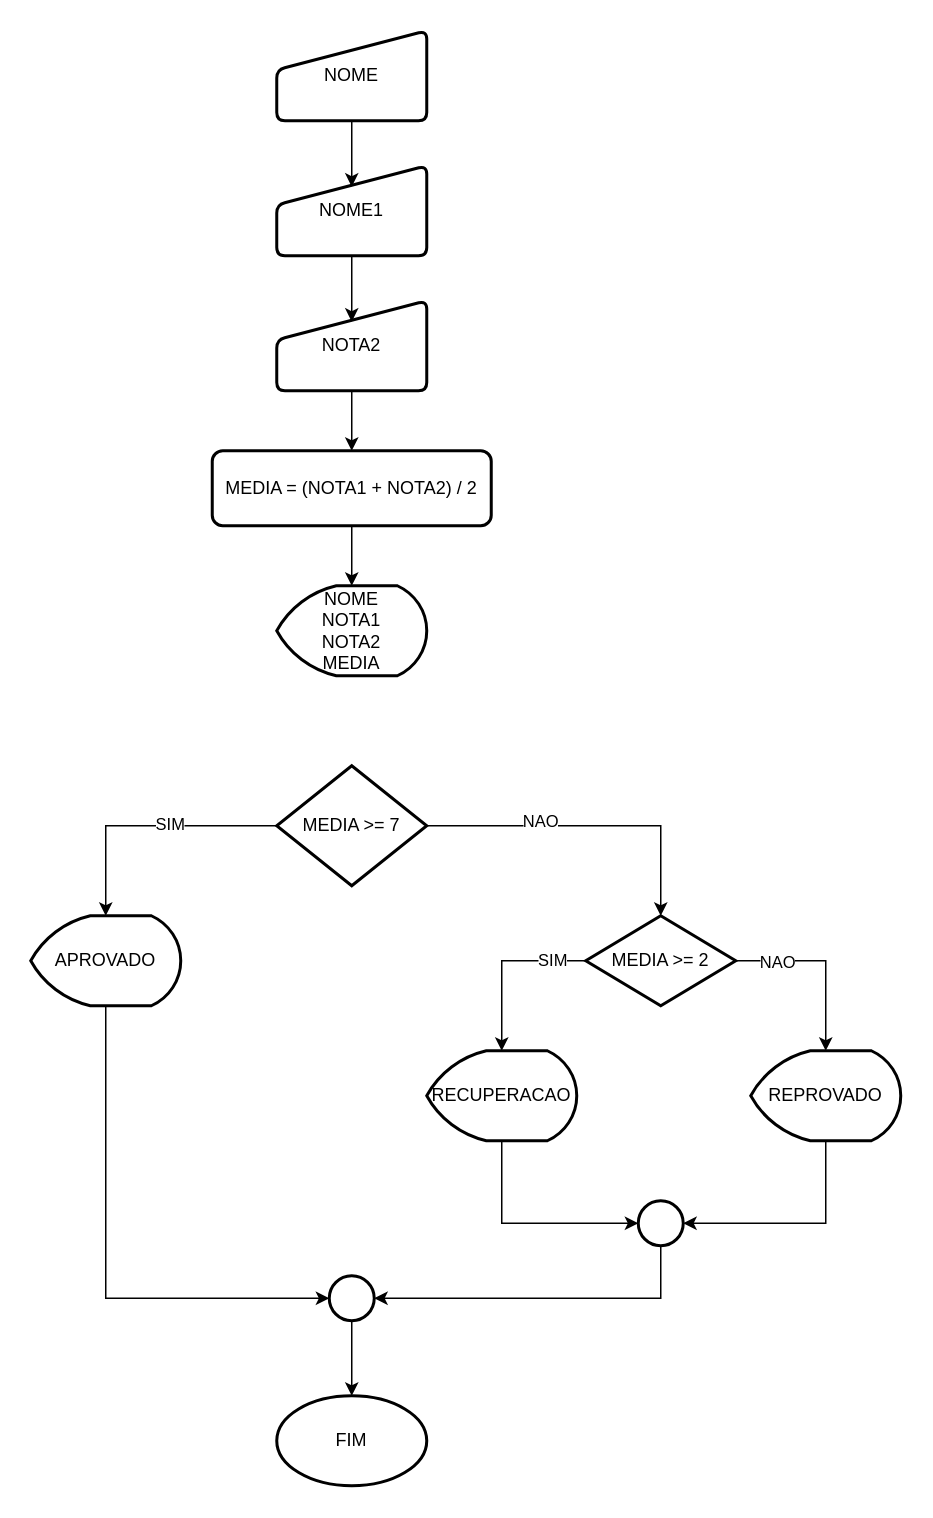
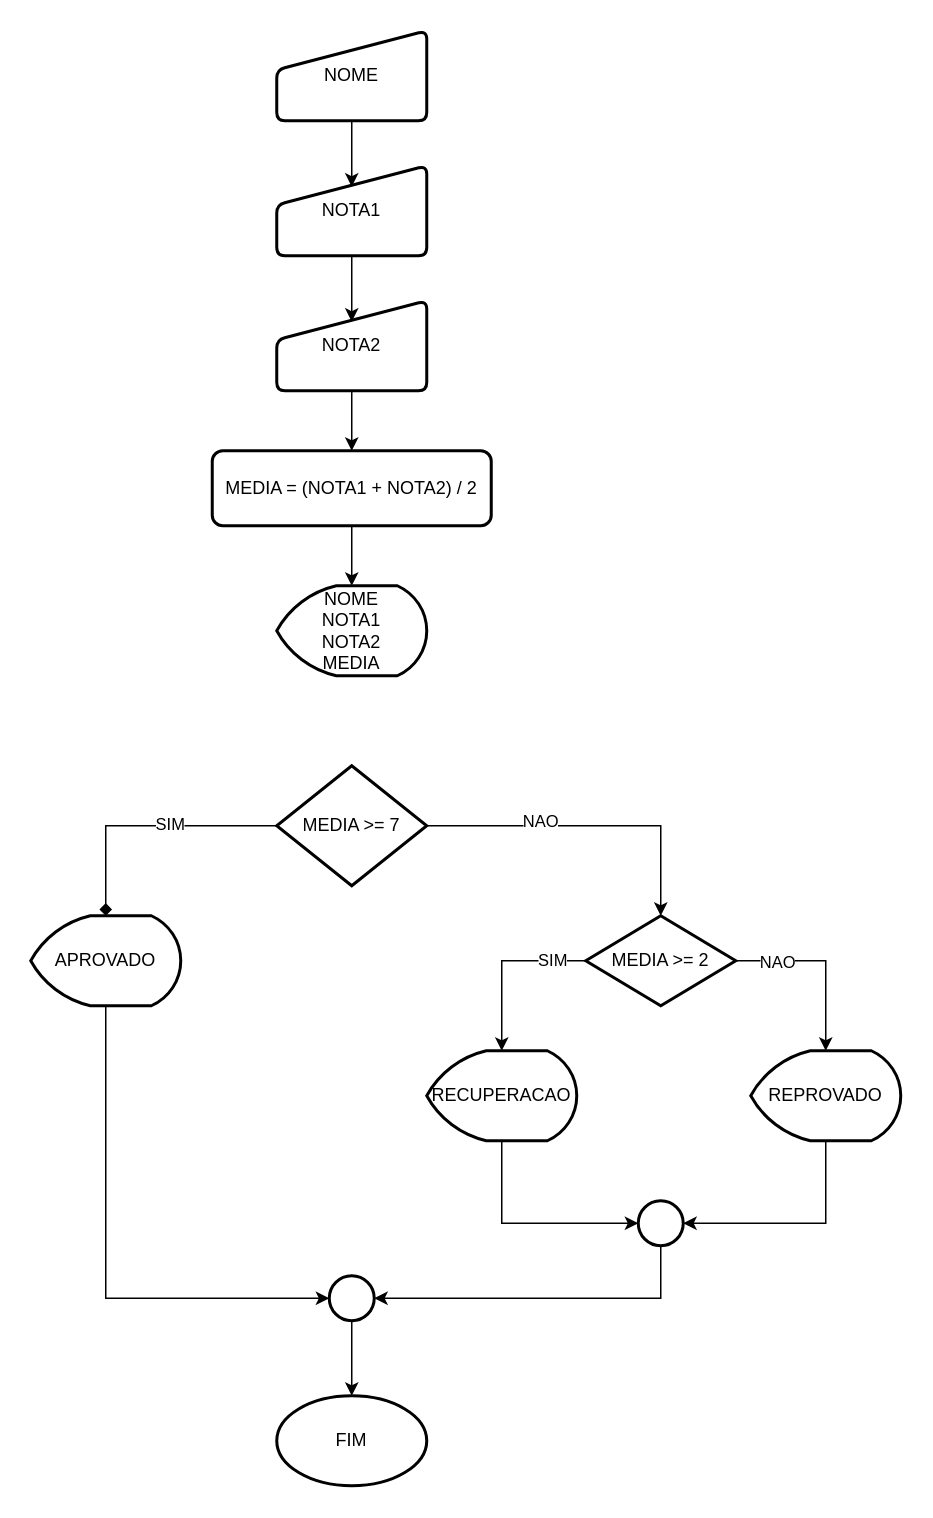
(352, 211) -> (352, 211)
(106, 904) -> (106, 903)
